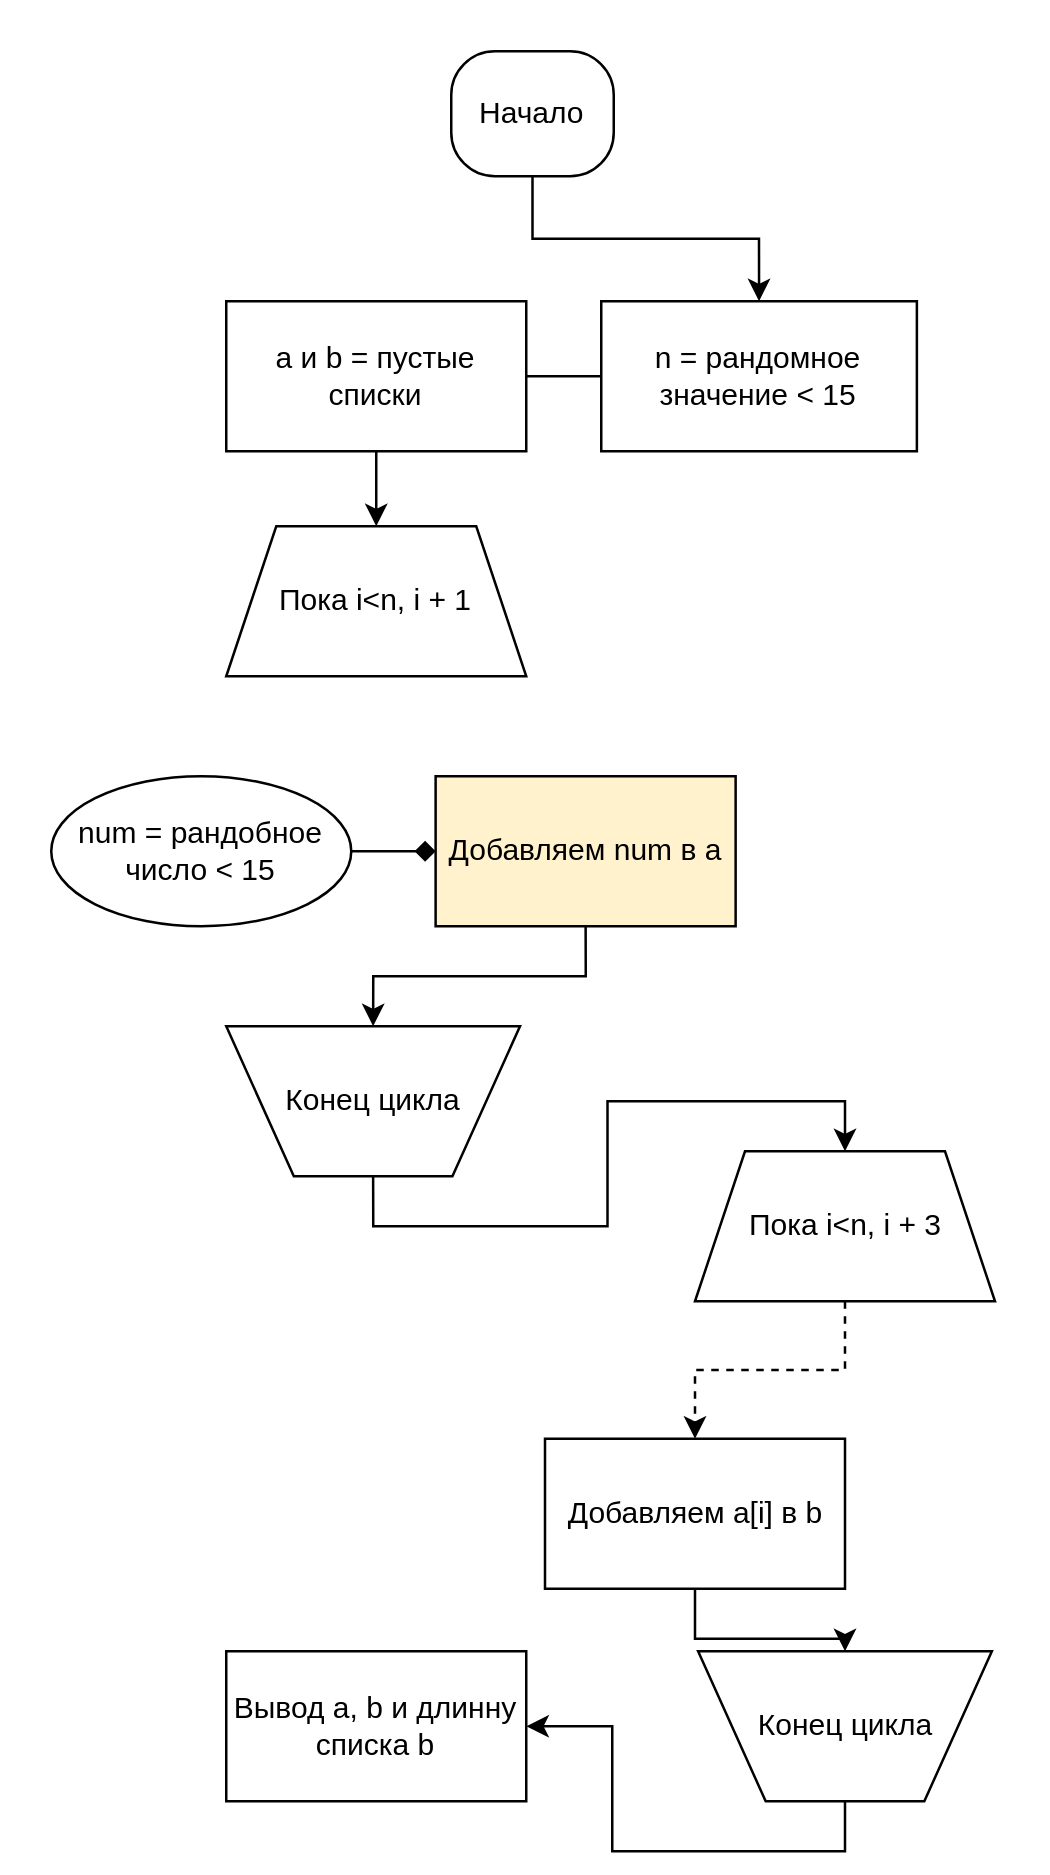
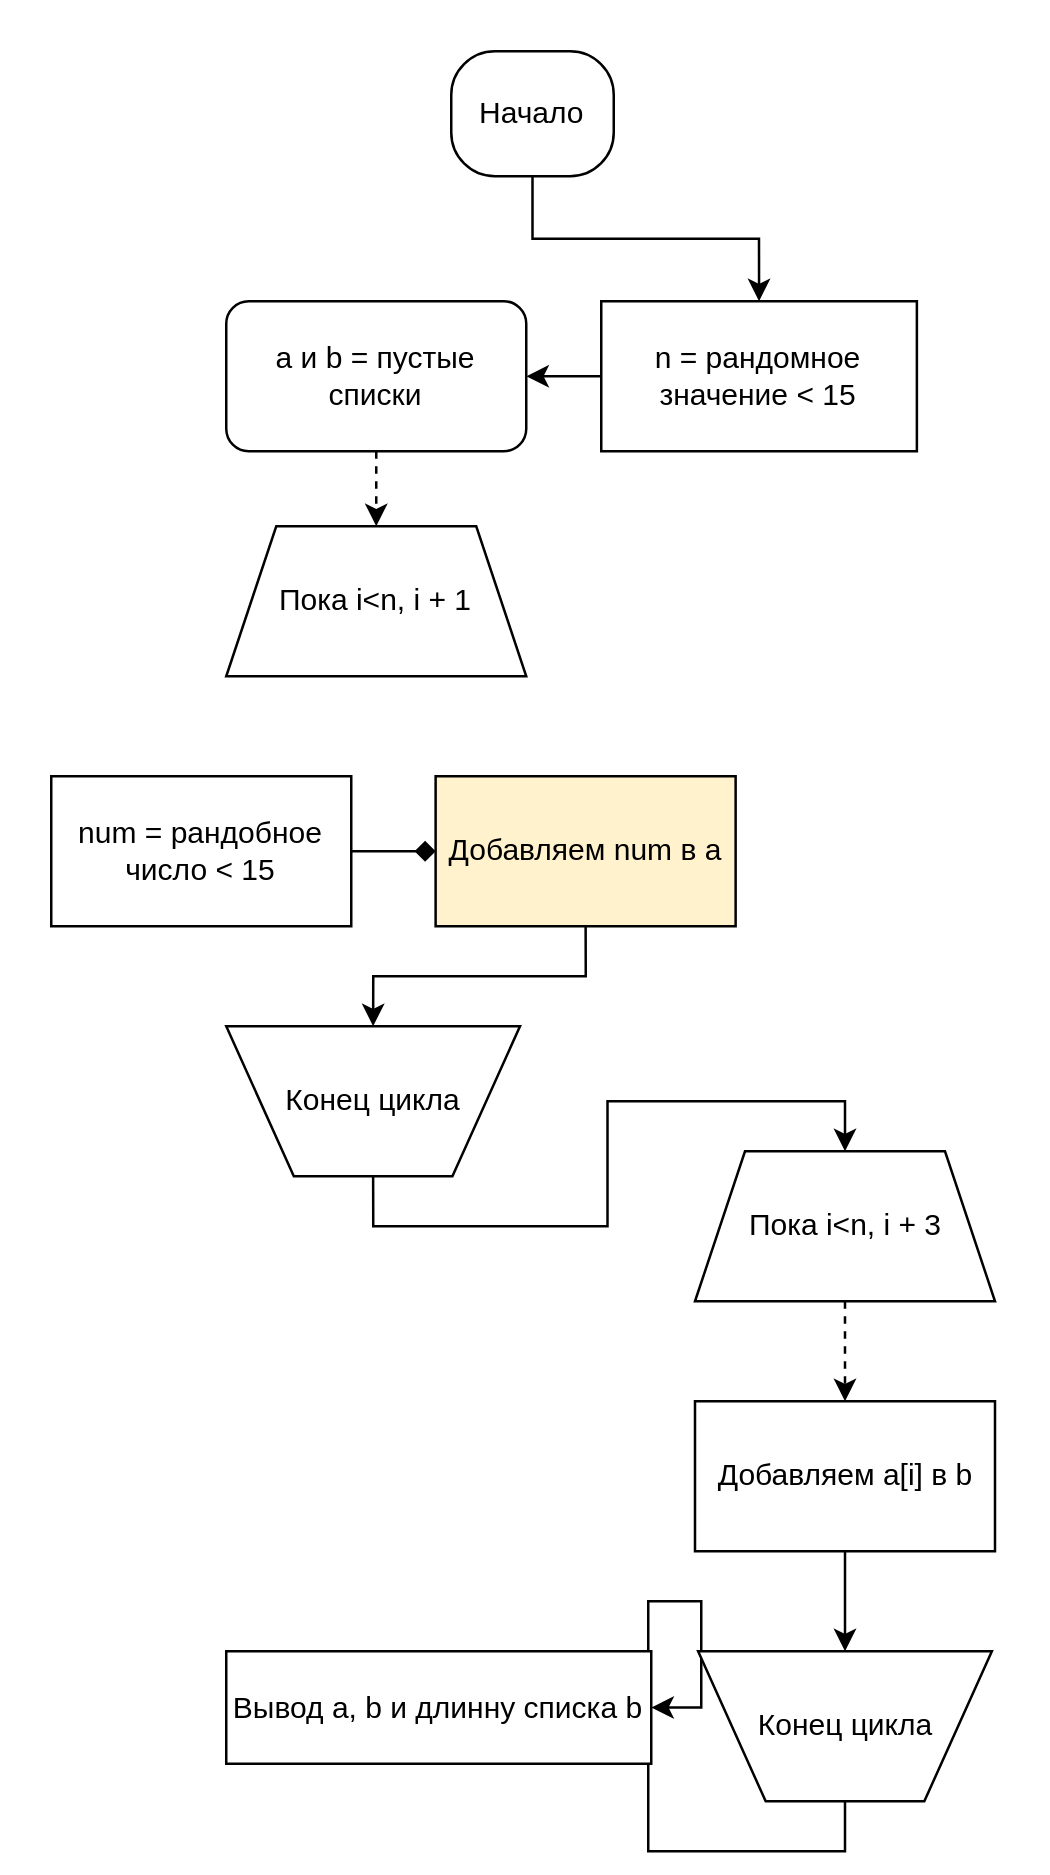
(376, 376) -> (376, 376)
(537, 376) -> (544, 376)
(376, 482) -> (376, 482)
(201, 851) -> (201, 851)
(695, 1514) -> (845, 1476)
(376, 1726) -> (439, 1708)
